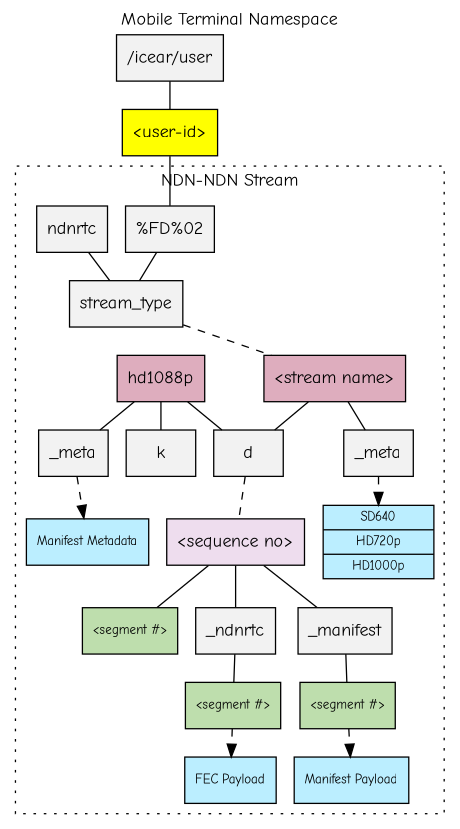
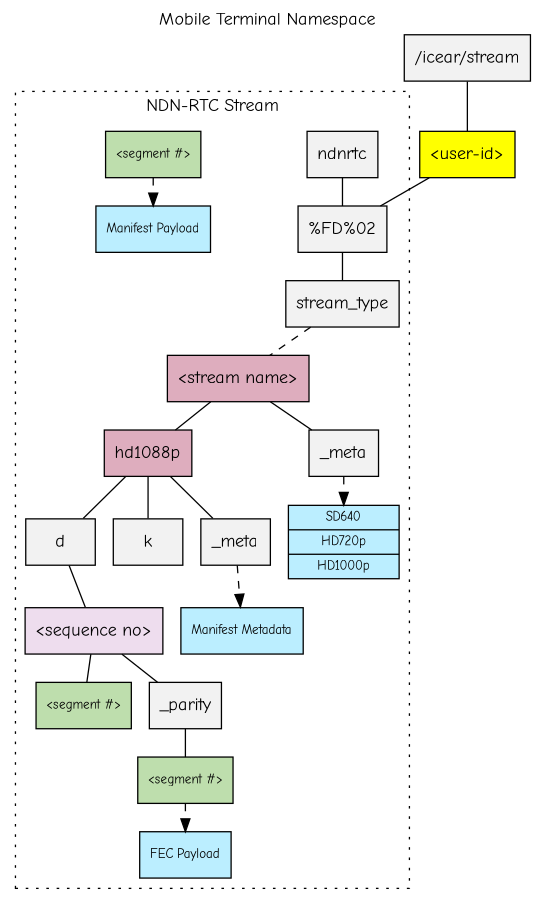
(170, 58) -> (467, 58)
(230, 181) -> (212, 106)
(99, 267) -> (342, 192)
(292, 416) -> (193, 416)
(242, 498) -> (77, 586)
(236, 631) -> (185, 706)
(345, 631) -> none
